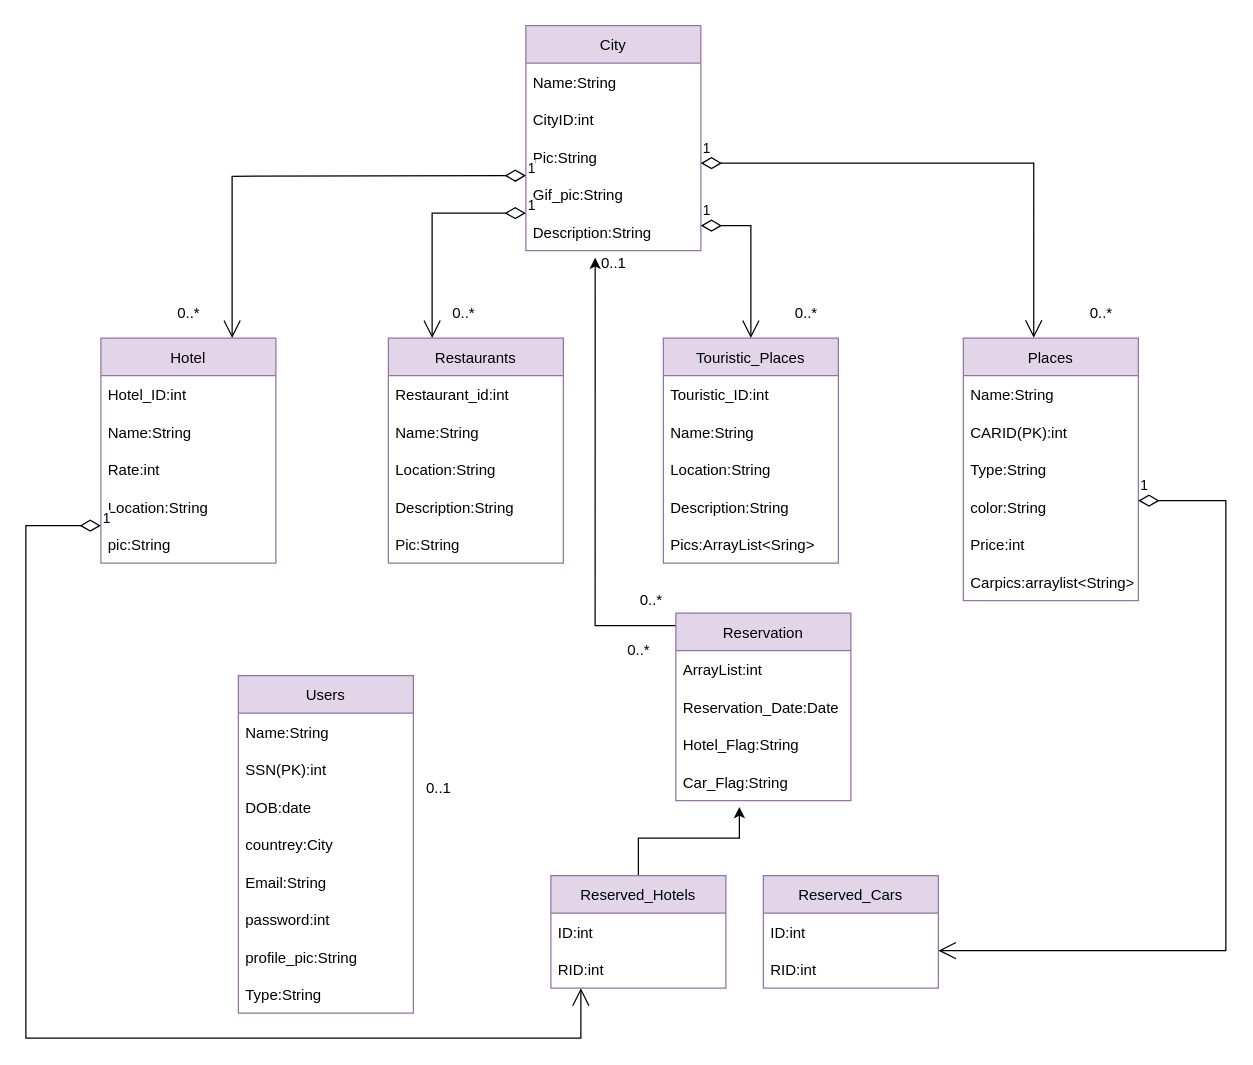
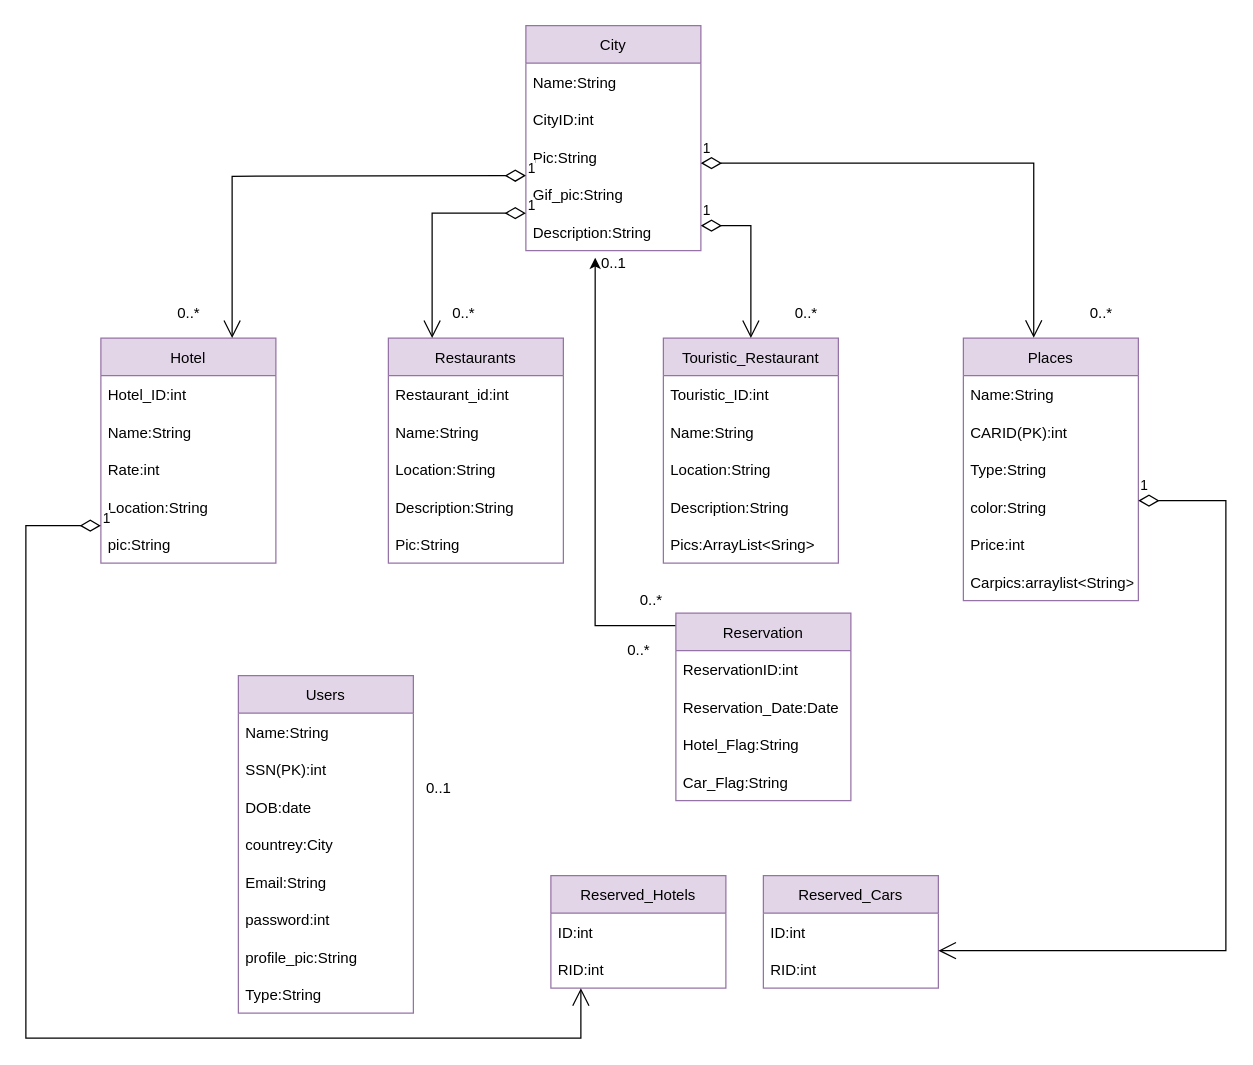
(750, 358) -> (750, 358)
(731, 670) -> (748, 670)
(682, 838) -> none
